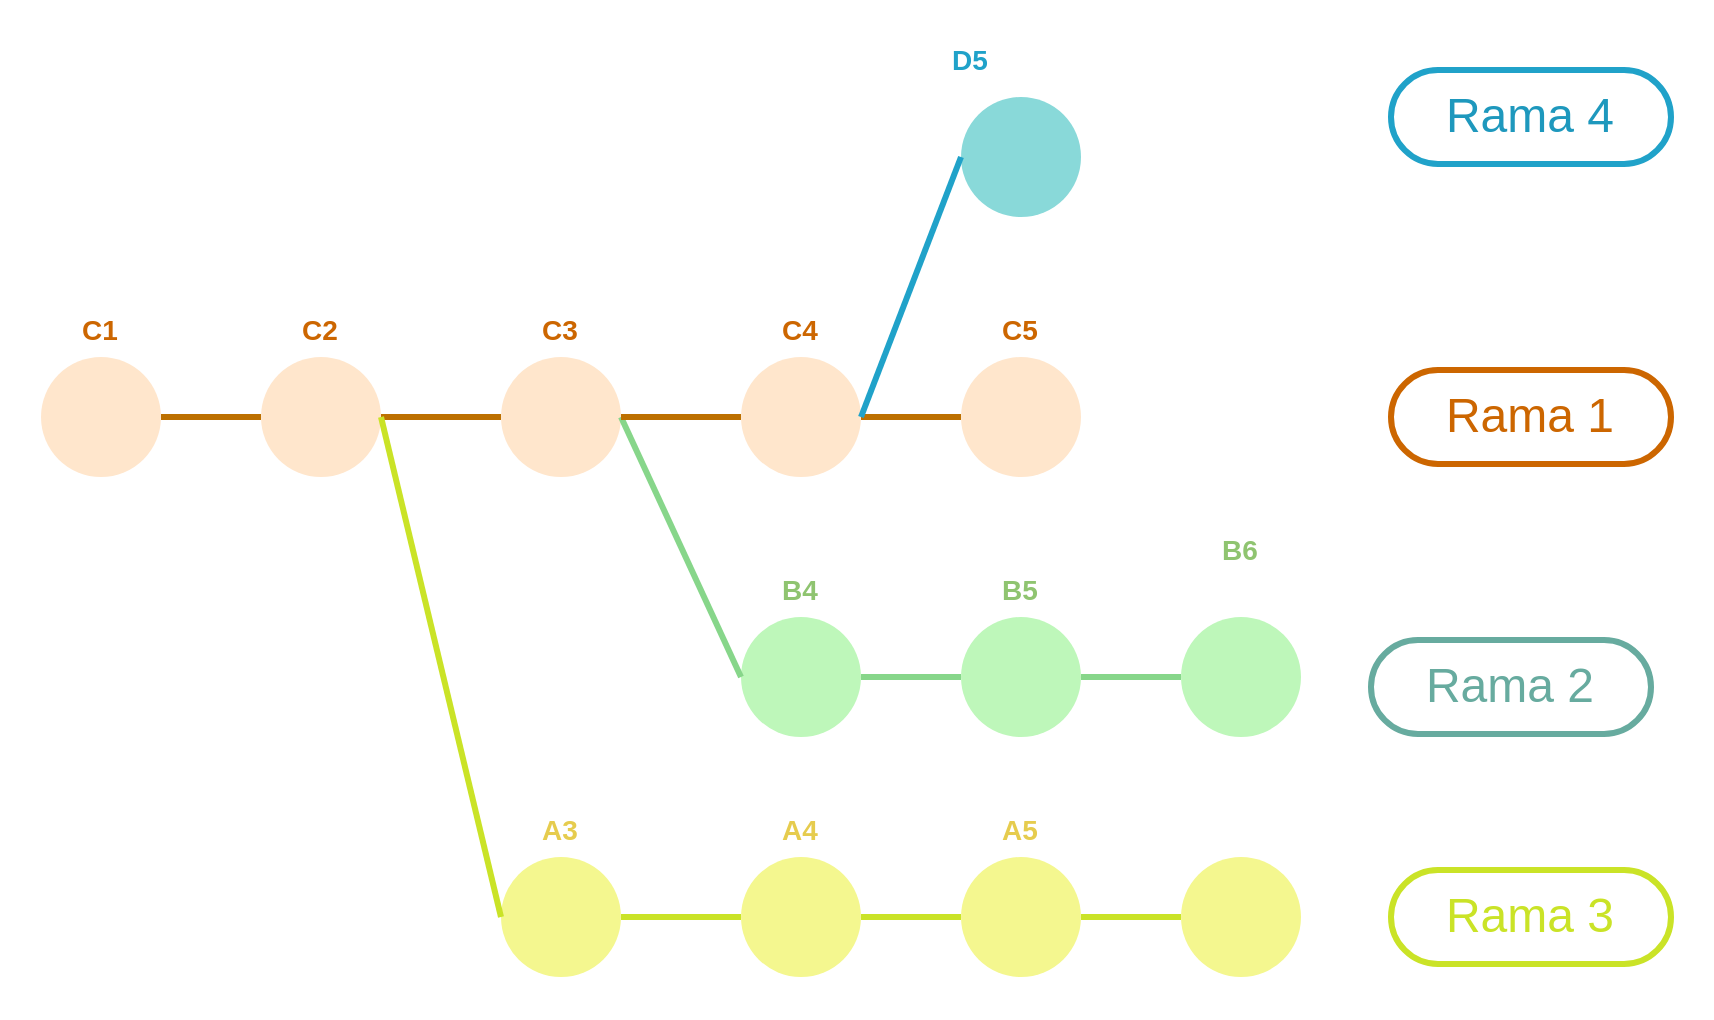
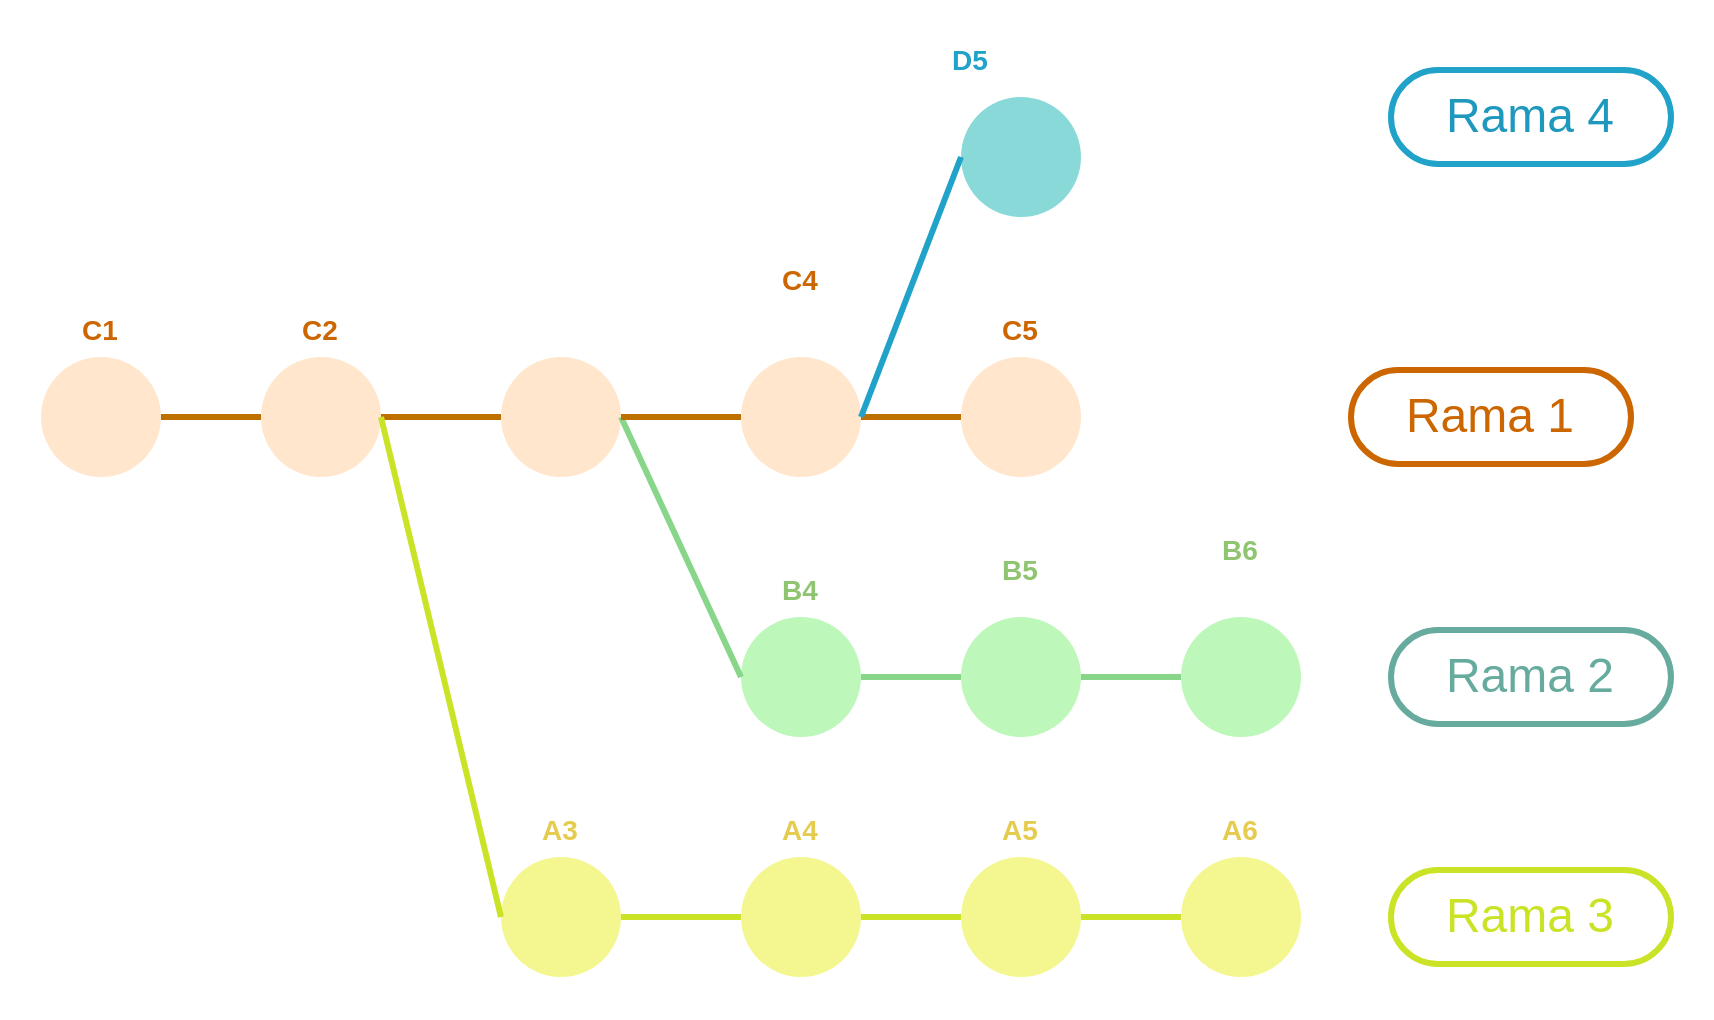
(561, 331) -> none
(801, 331) -> (801, 281)
(1531, 417) -> (1491, 417)
(1021, 591) -> (1021, 571)
(1511, 687) -> (1531, 677)
none -> (1241, 831)
